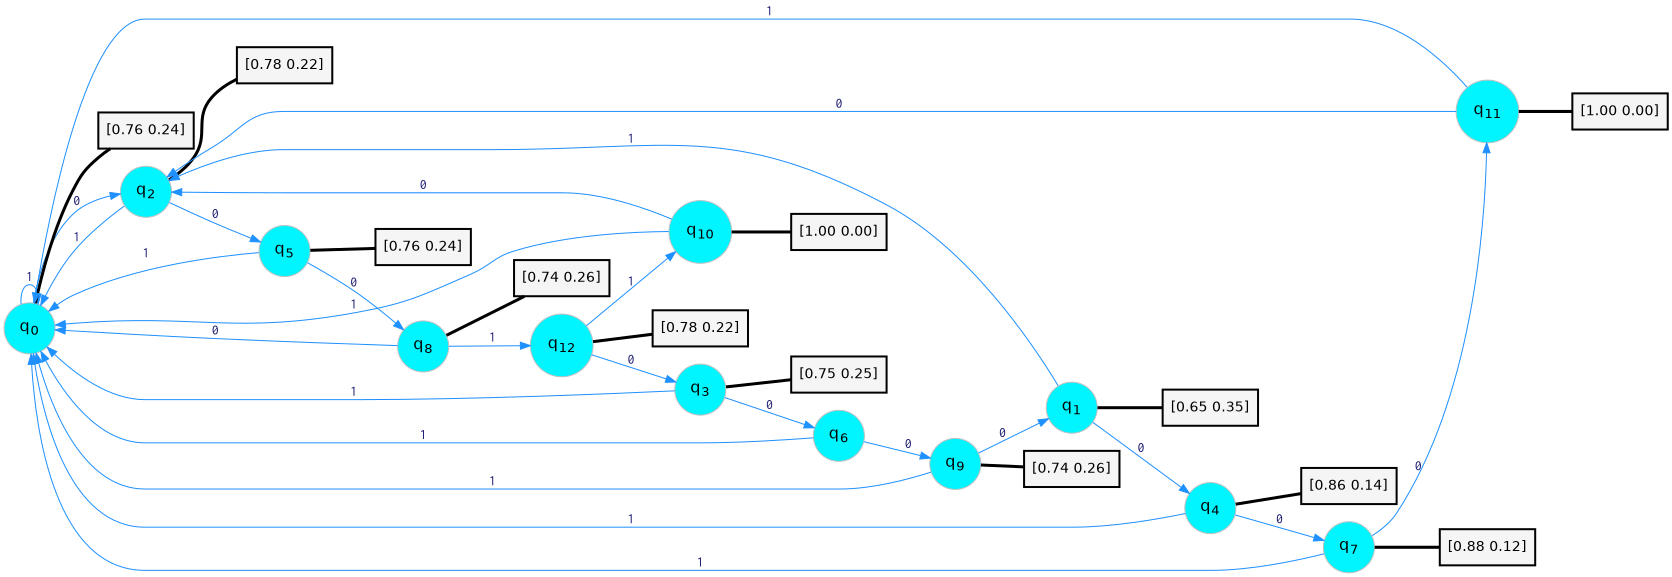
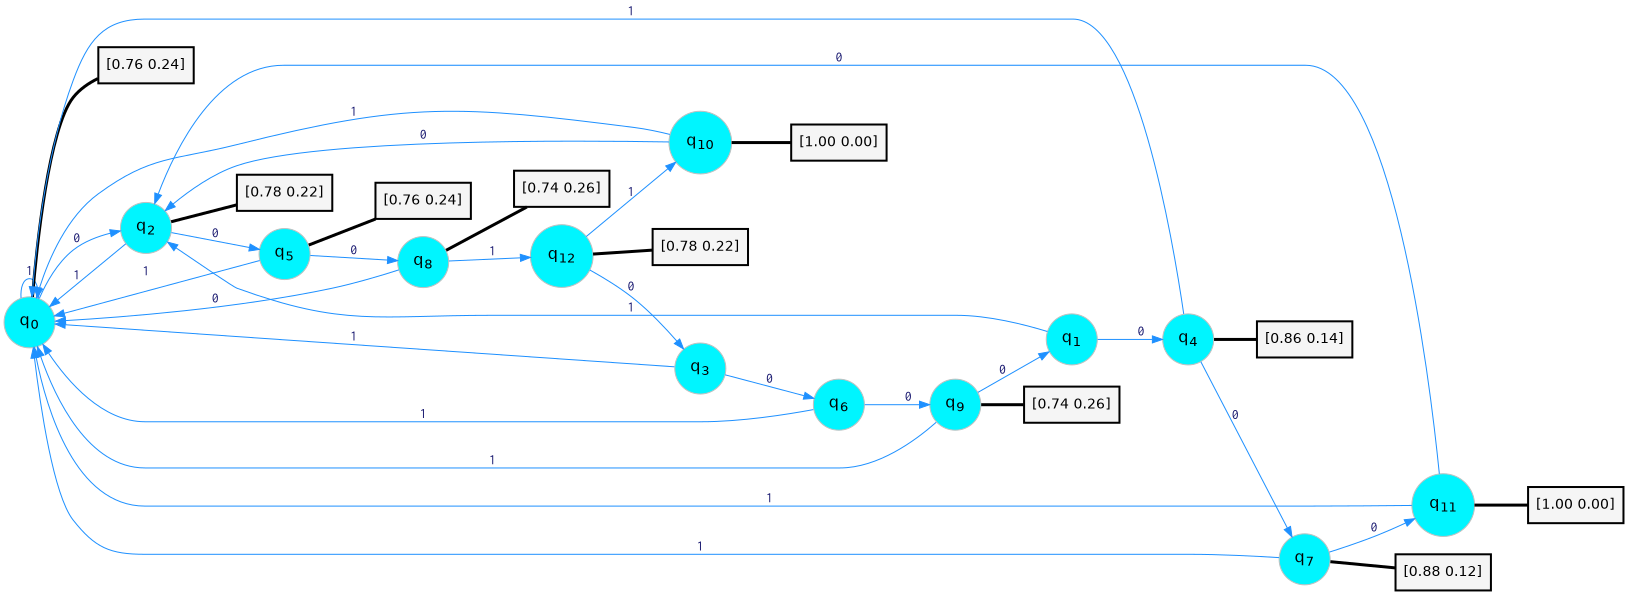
(839, 375) -> none
(1210, 408) -> none
